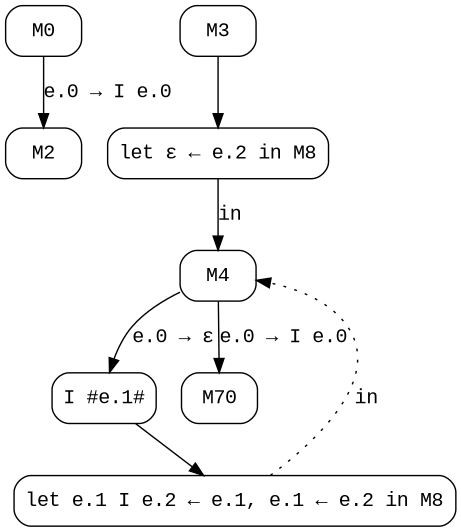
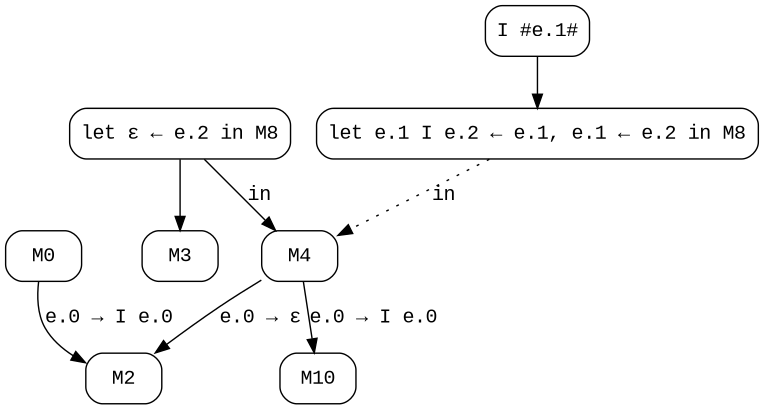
(218, 85) -> (180, 188)
(140, 319) -> (213, 311)
(219, 398) -> (318, 378)
